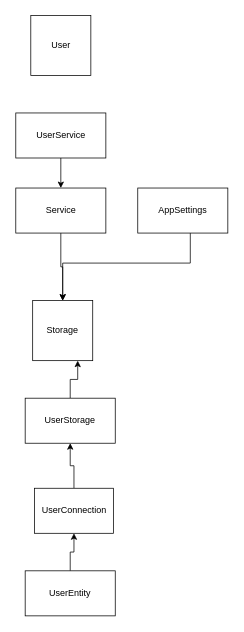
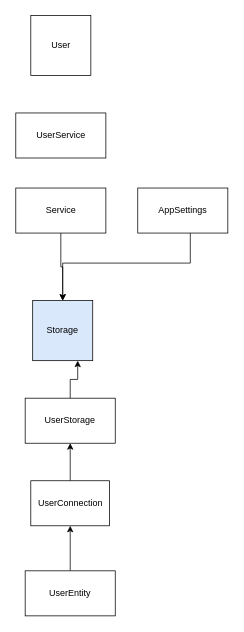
(61, 170) -> none
(63, 330) -> (63, 330)
(74, 510) -> (70, 503)
